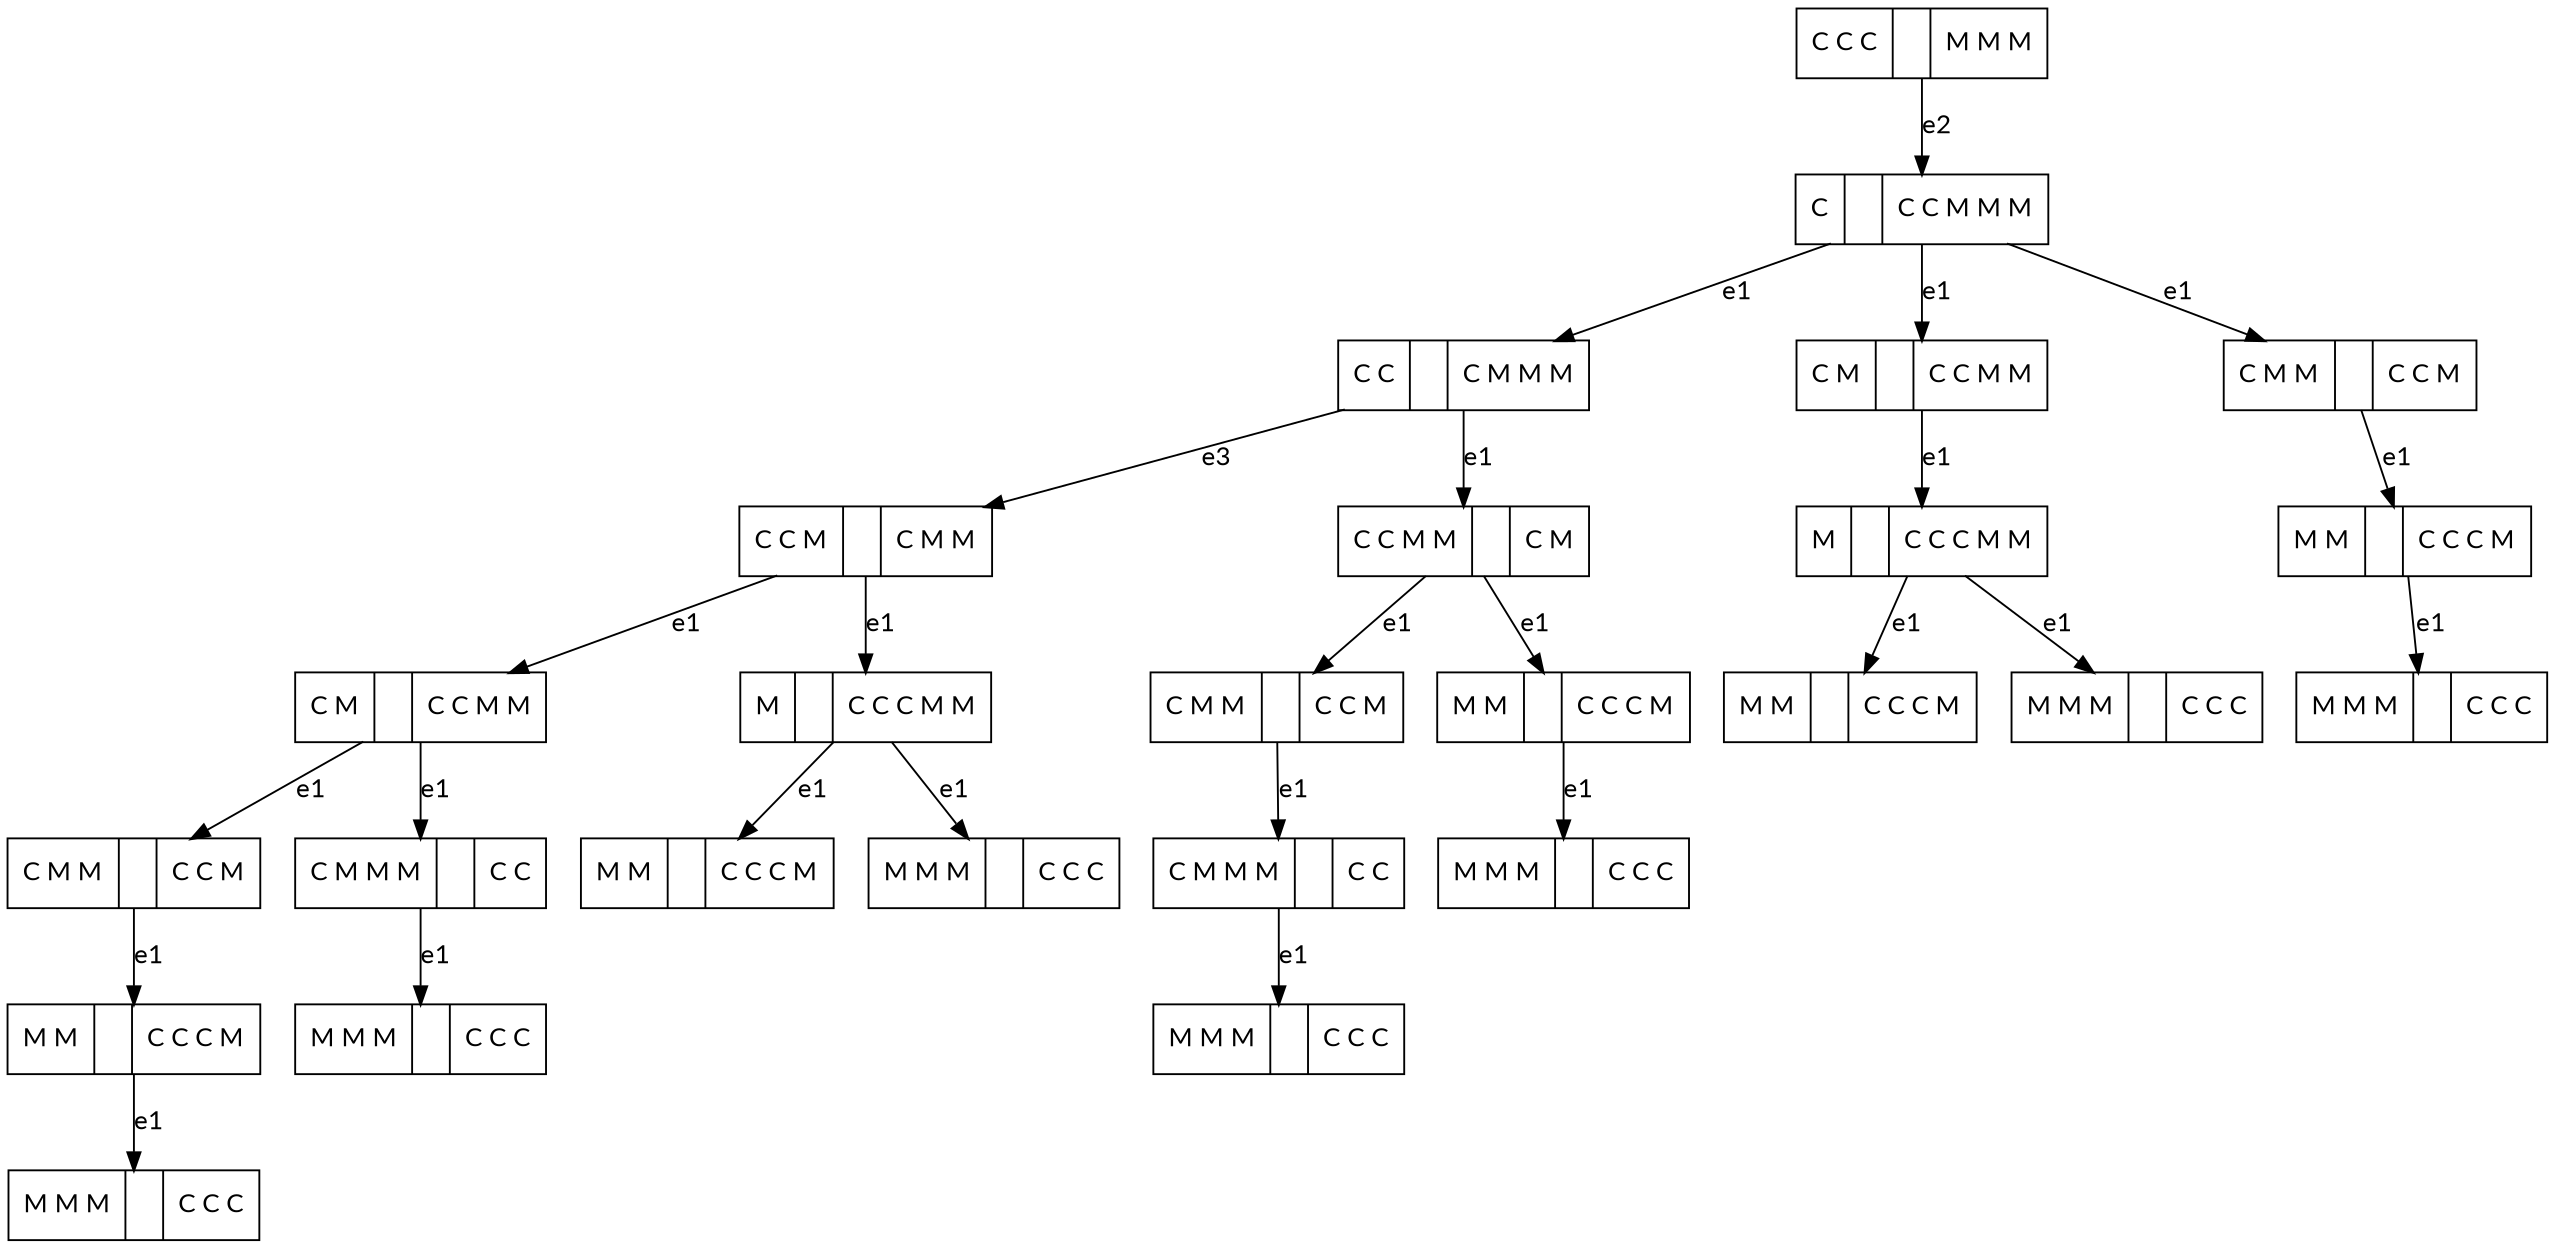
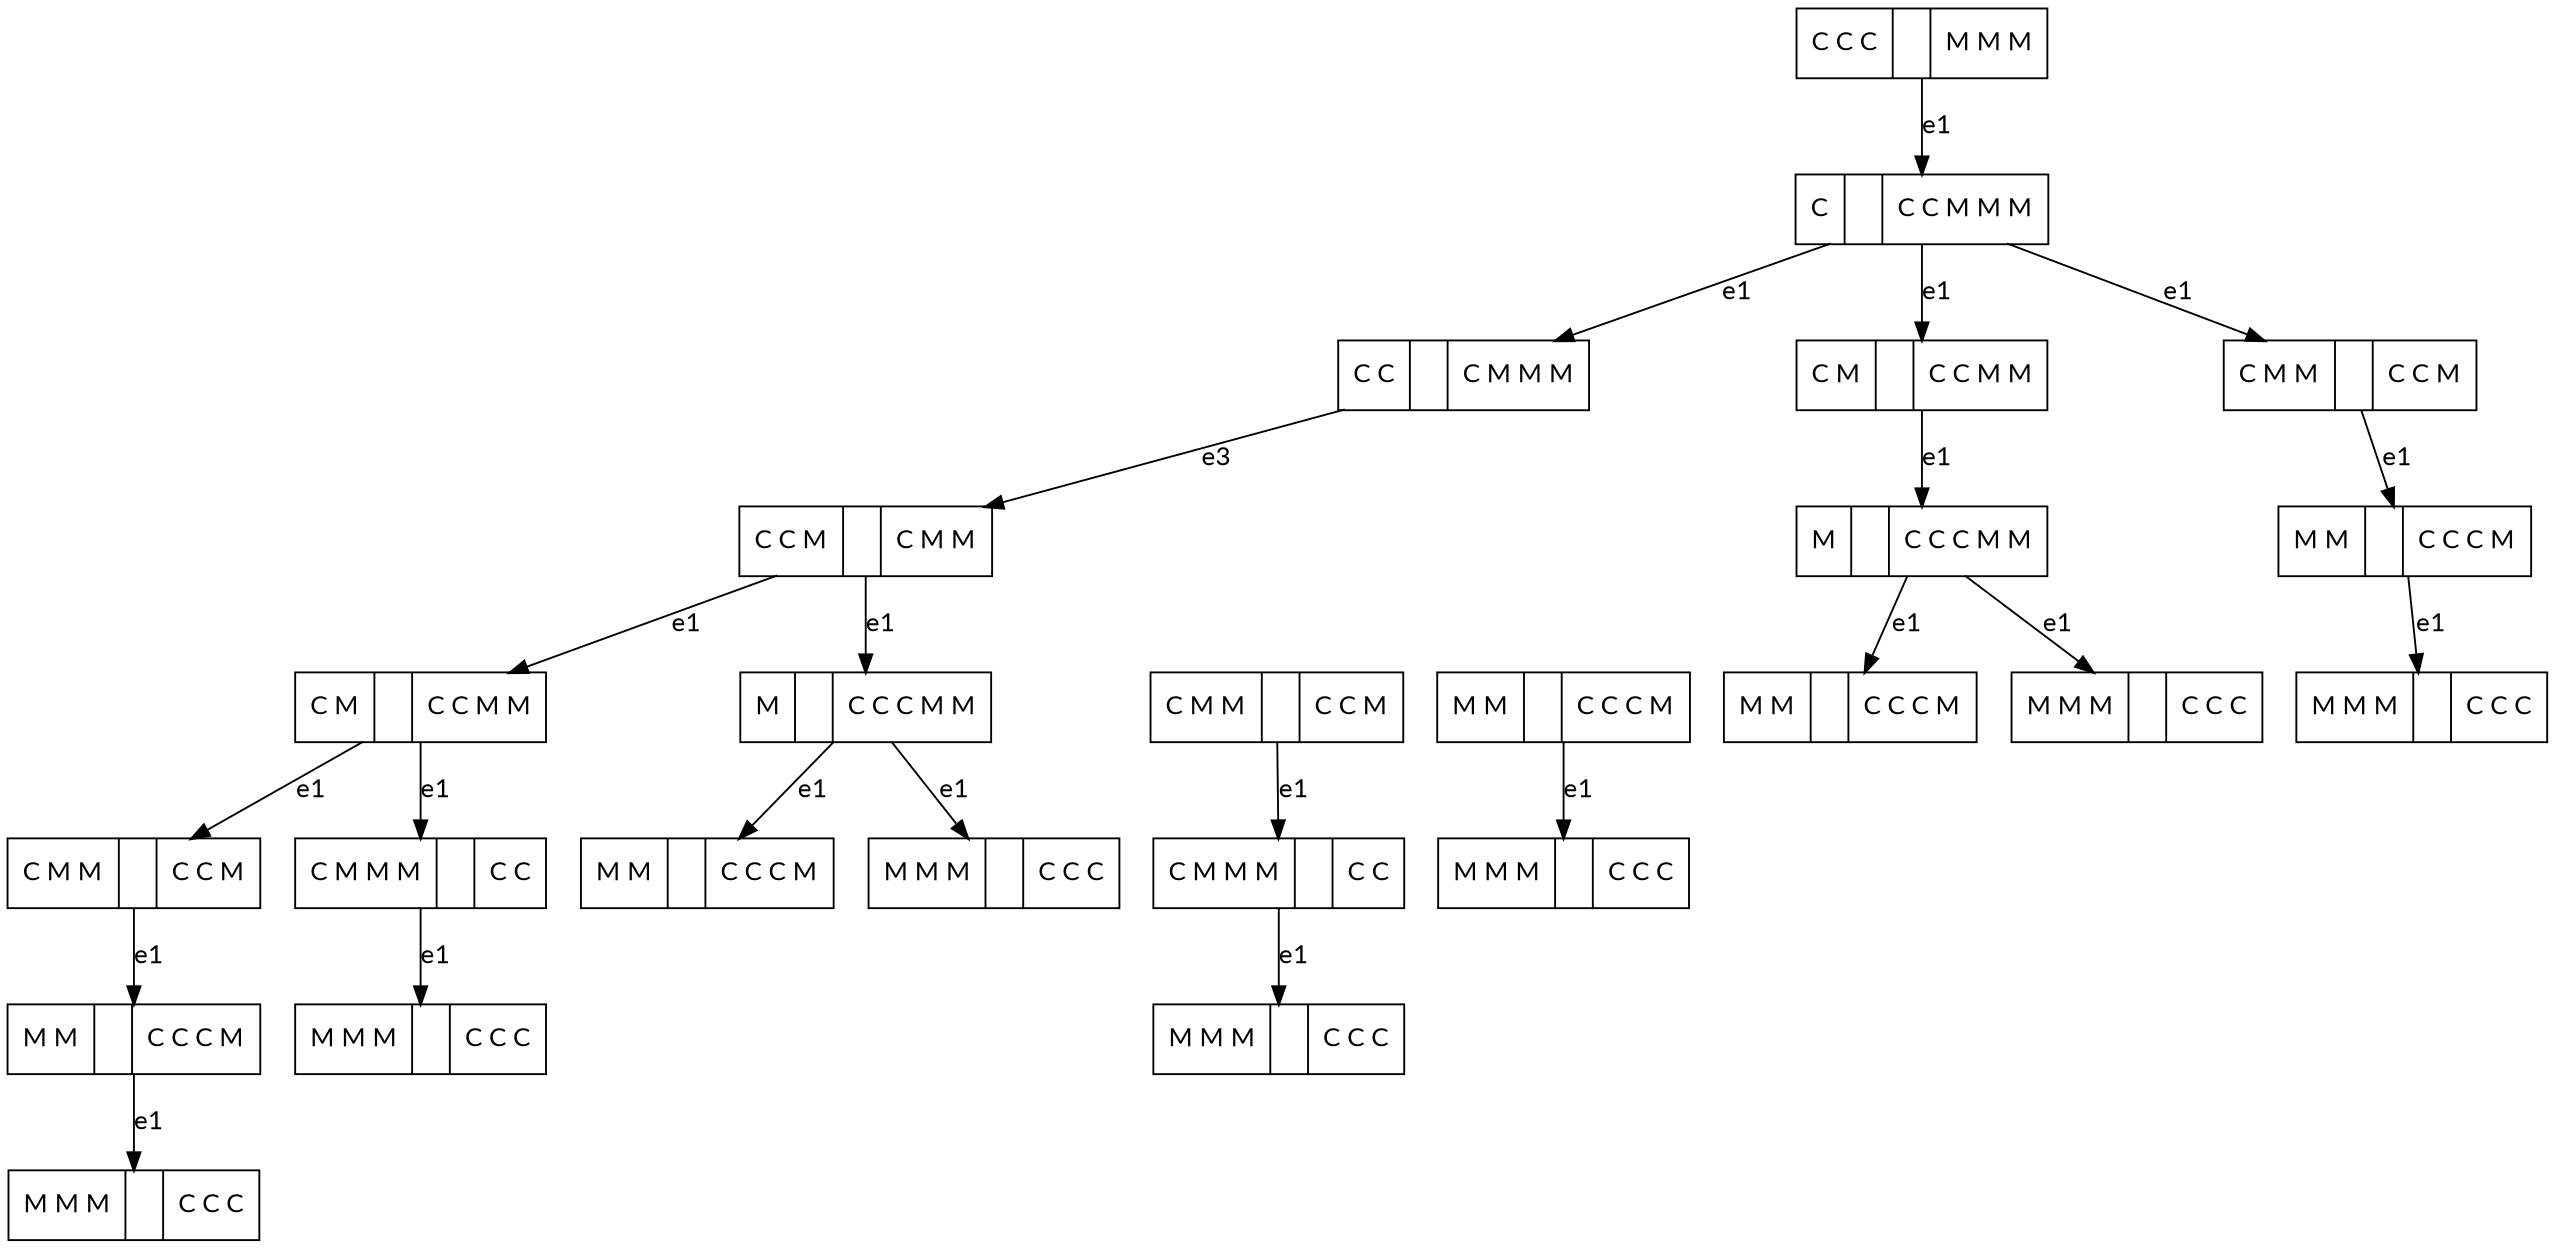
(1937, 126) -> (1937, 126)
(1464, 541) -> none
